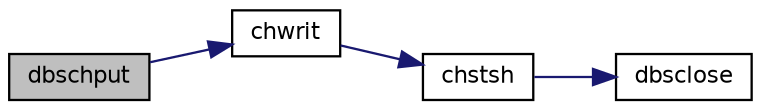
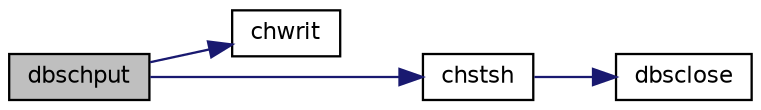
(370, 52) -> (275, 77)
